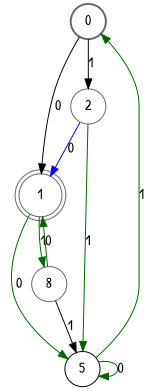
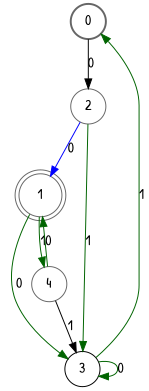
(91, 64) -> (91, 64)
(53, 98) -> none
(49, 284) -> (49, 284)
(82, 369) -> (82, 369)
